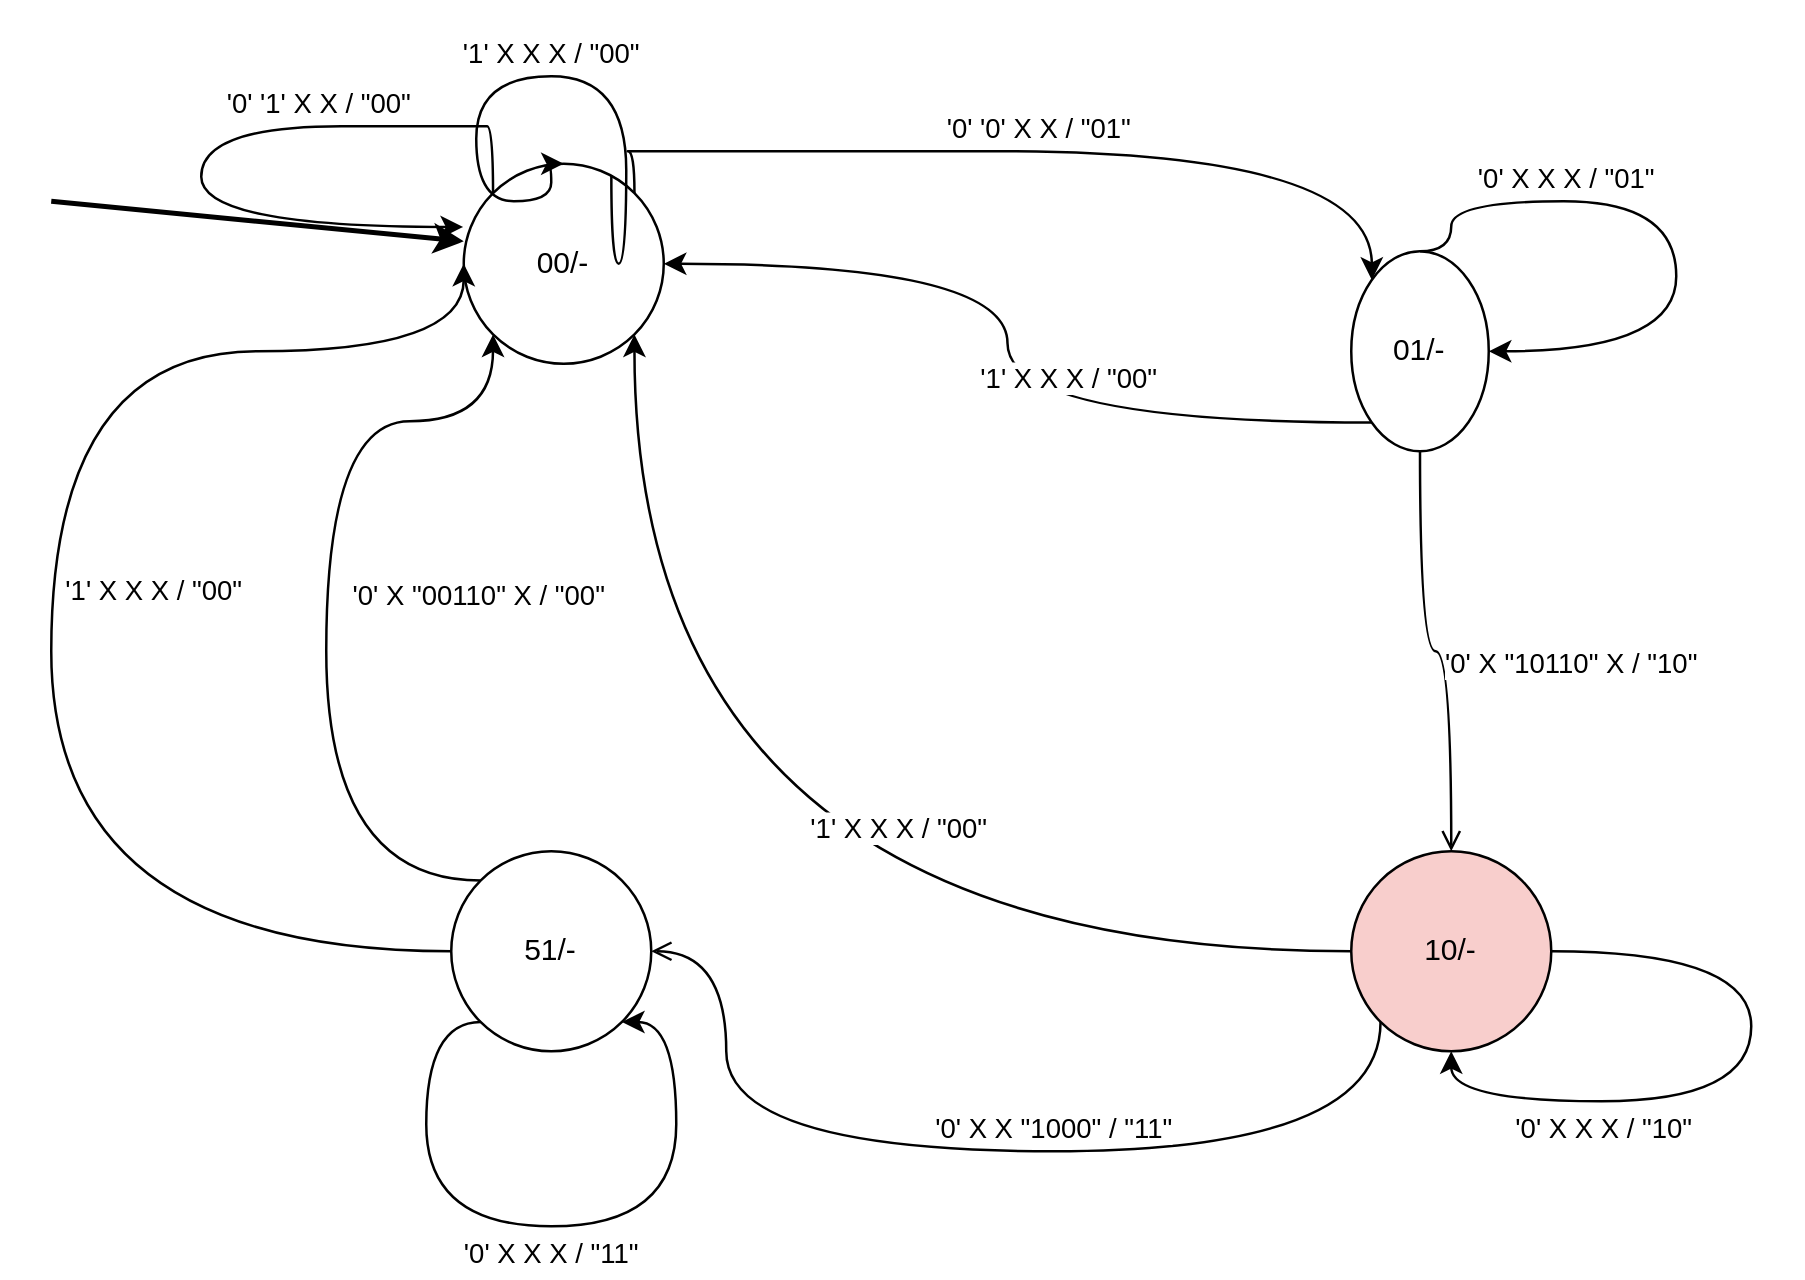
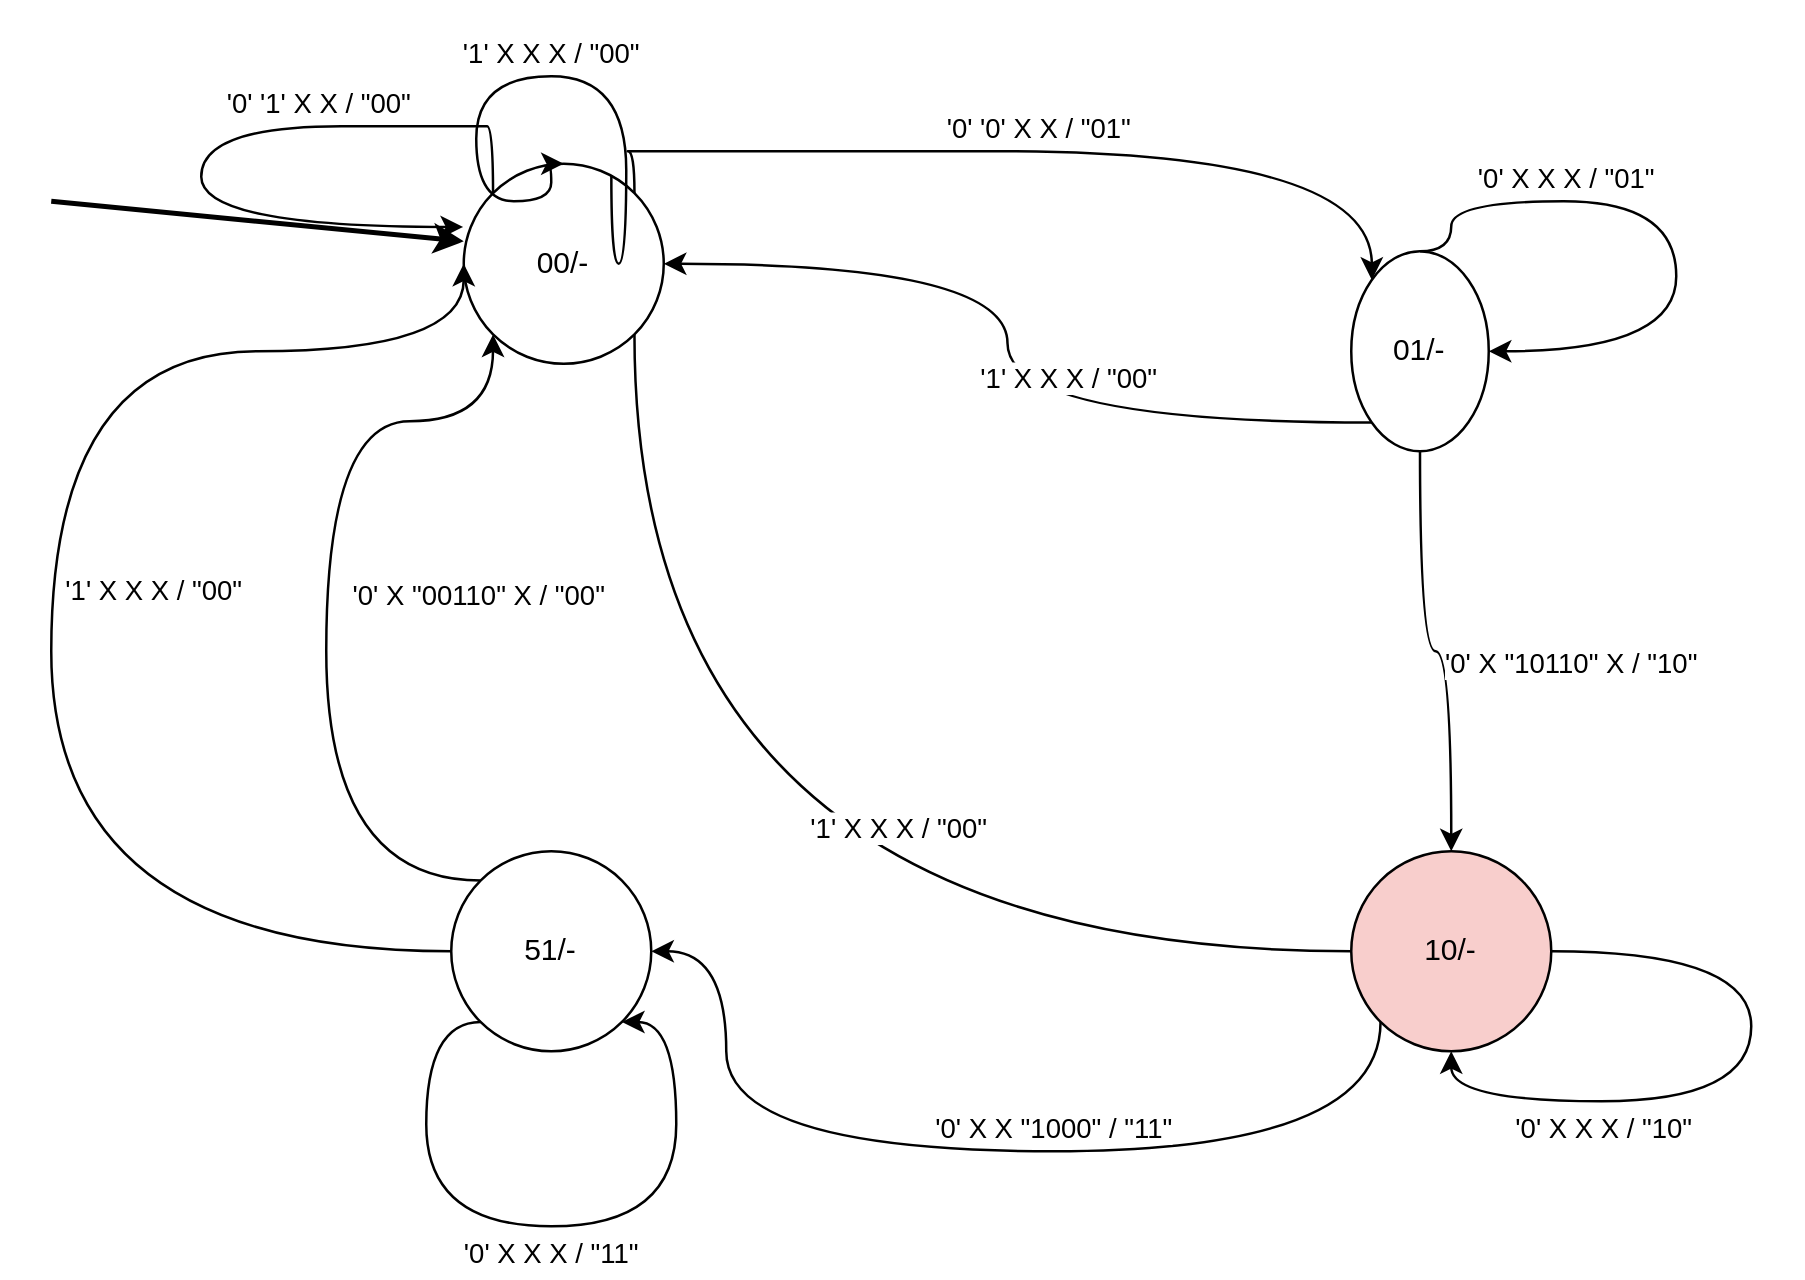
(635, 352) -> (635, 345)
(1451, 836) -> (1451, 833)
(703, 969) -> (707, 971)
